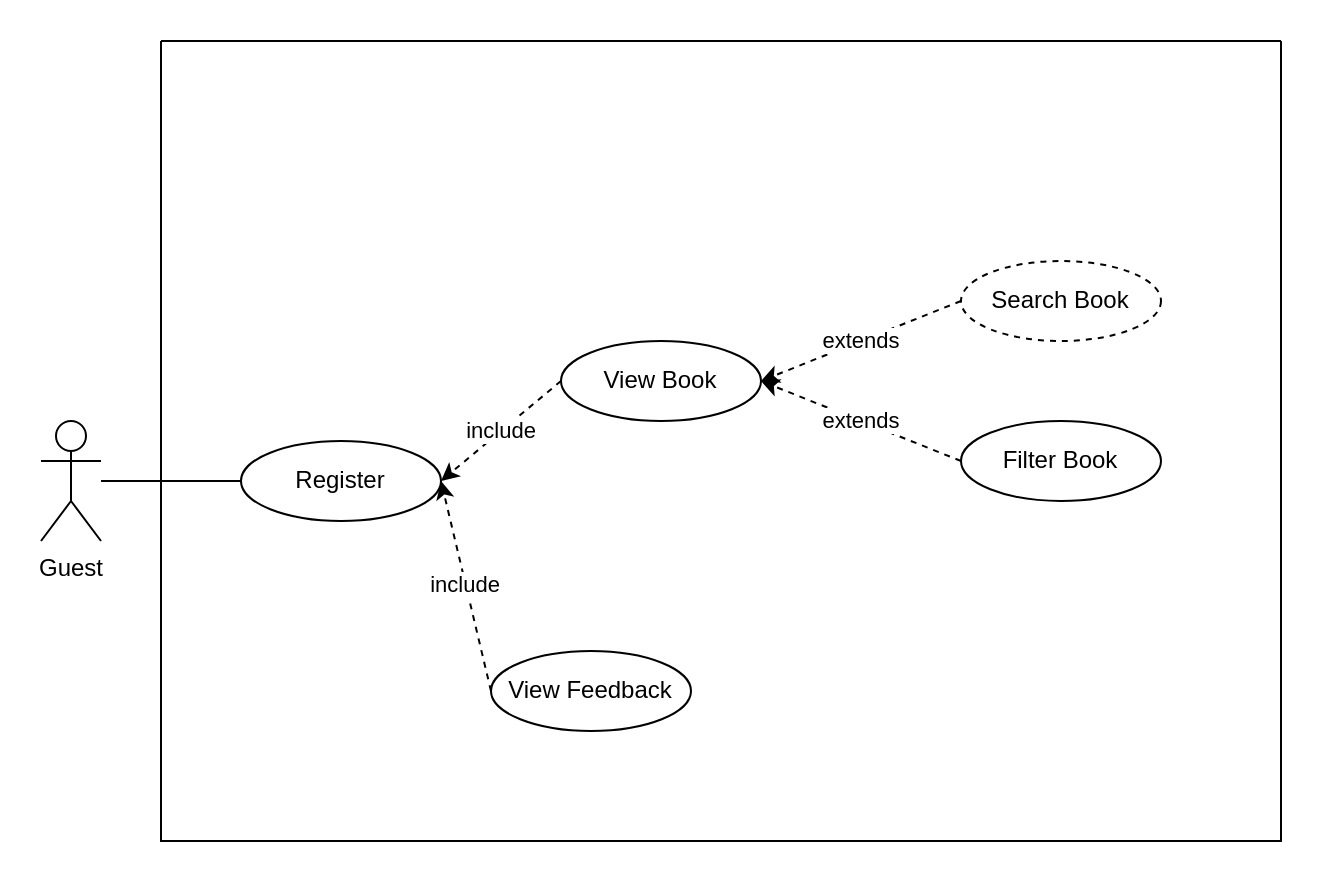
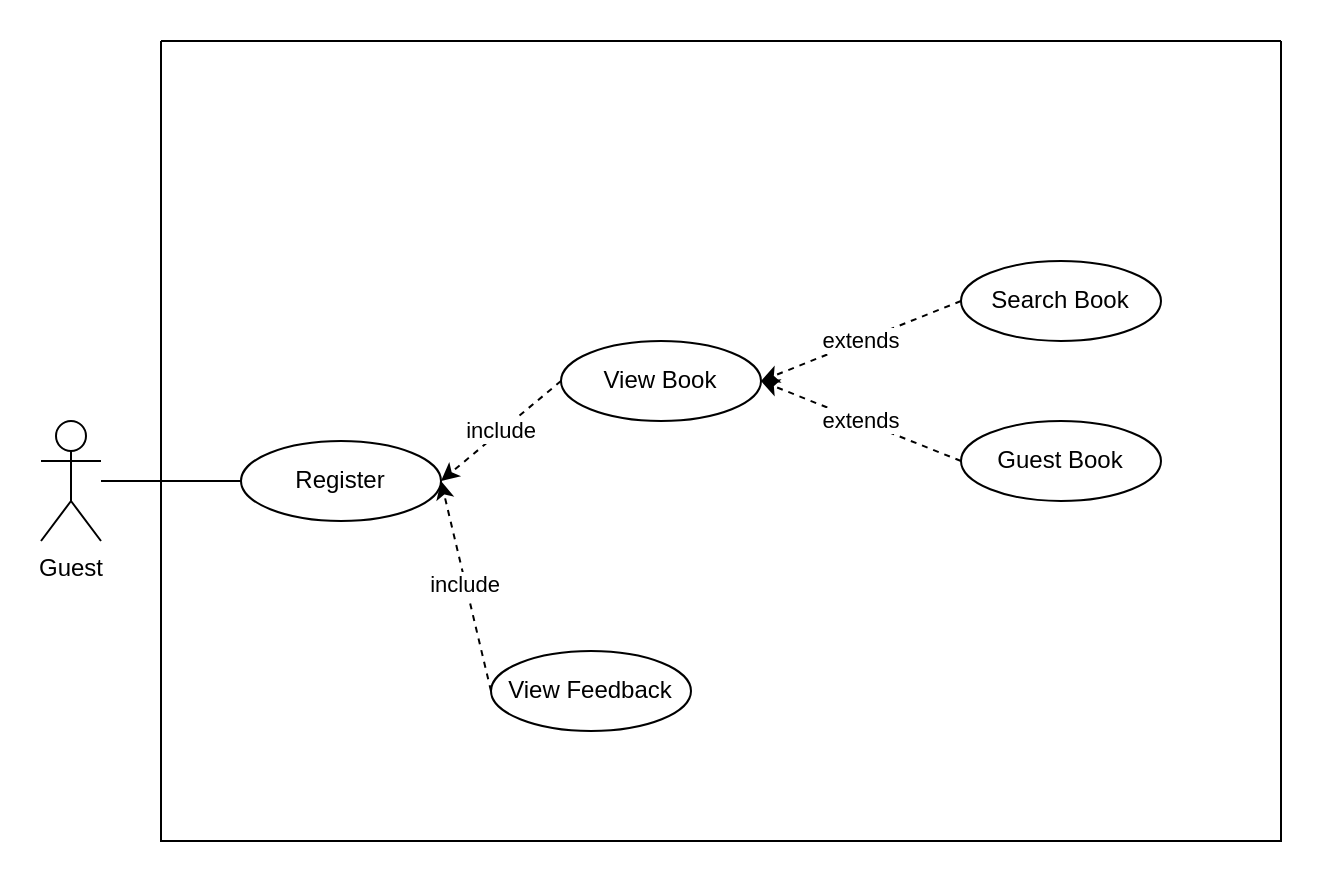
(1061, 301) -> (1061, 301)
(1061, 461) -> (1061, 461)
